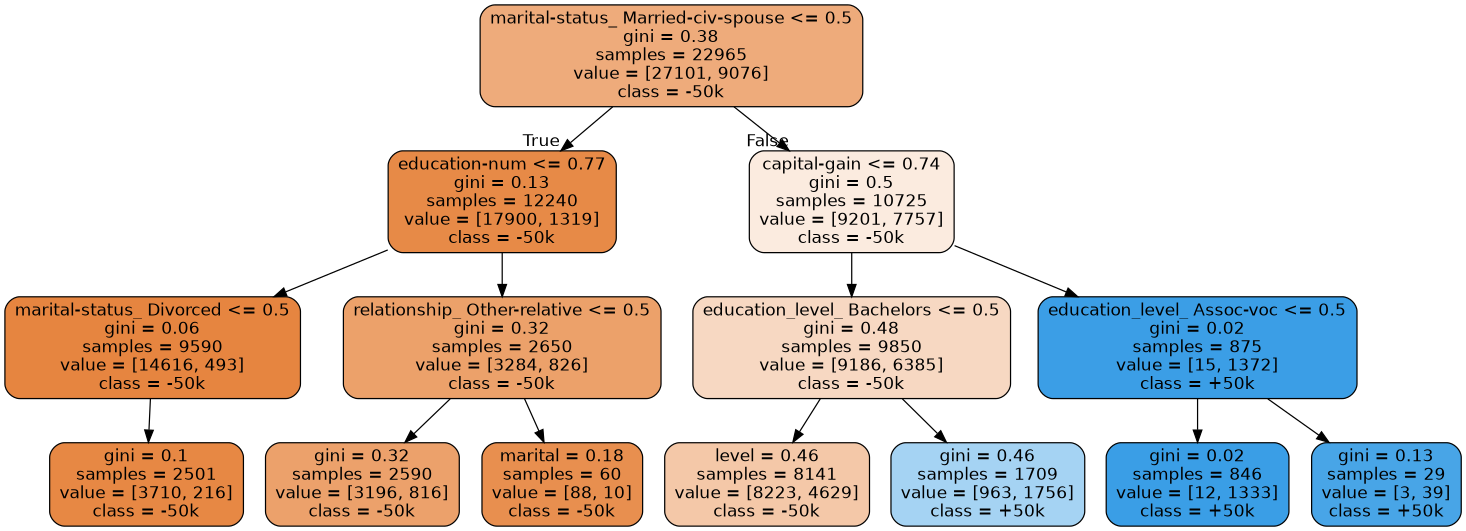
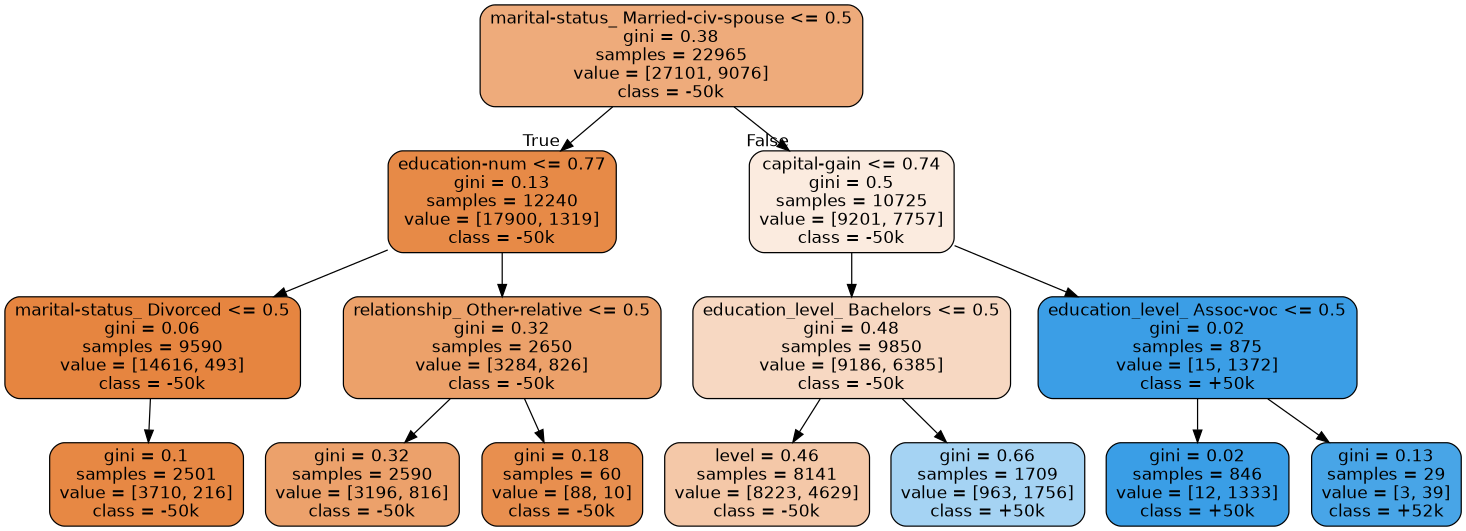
(562, 484) -> (562, 484)
(988, 484) -> (988, 484)
(1386, 484) -> (1386, 484)
